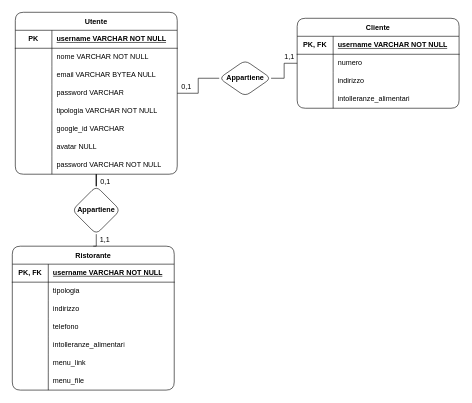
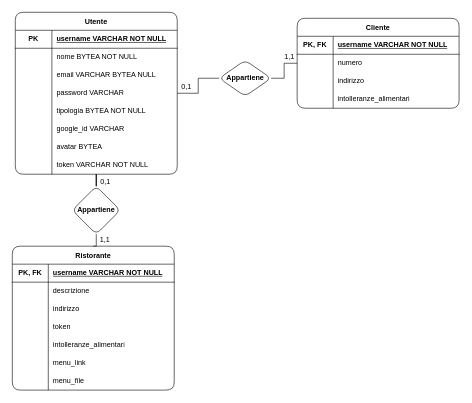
(96, 57) -> (92, 57)
(104, 111) -> (99, 111)
(78, 147) -> (80, 147)
(104, 165) -> (98, 165)
(68, 291) -> (73, 291)
(68, 327) -> (63, 327)
